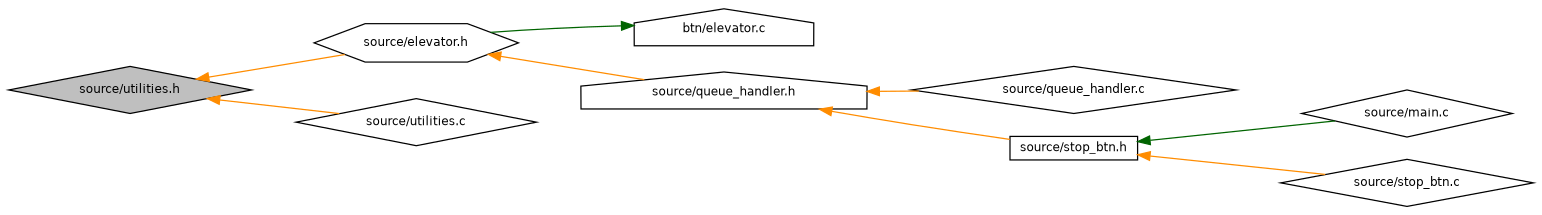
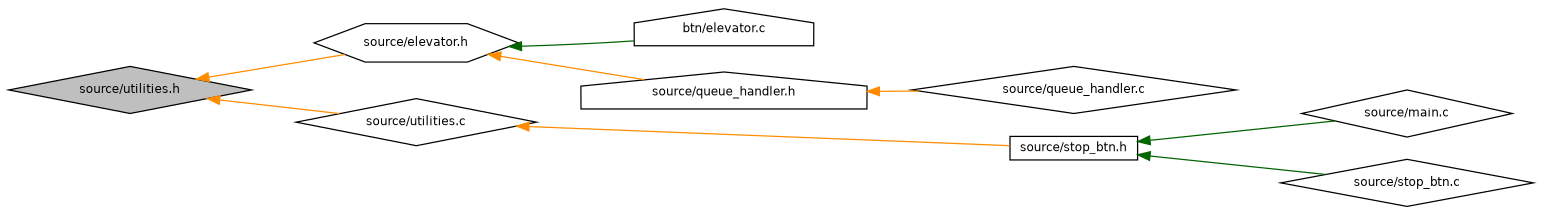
(556, 28) -> (578, 44)
(921, 126) -> (769, 136)
(1238, 165) -> (1238, 165)
